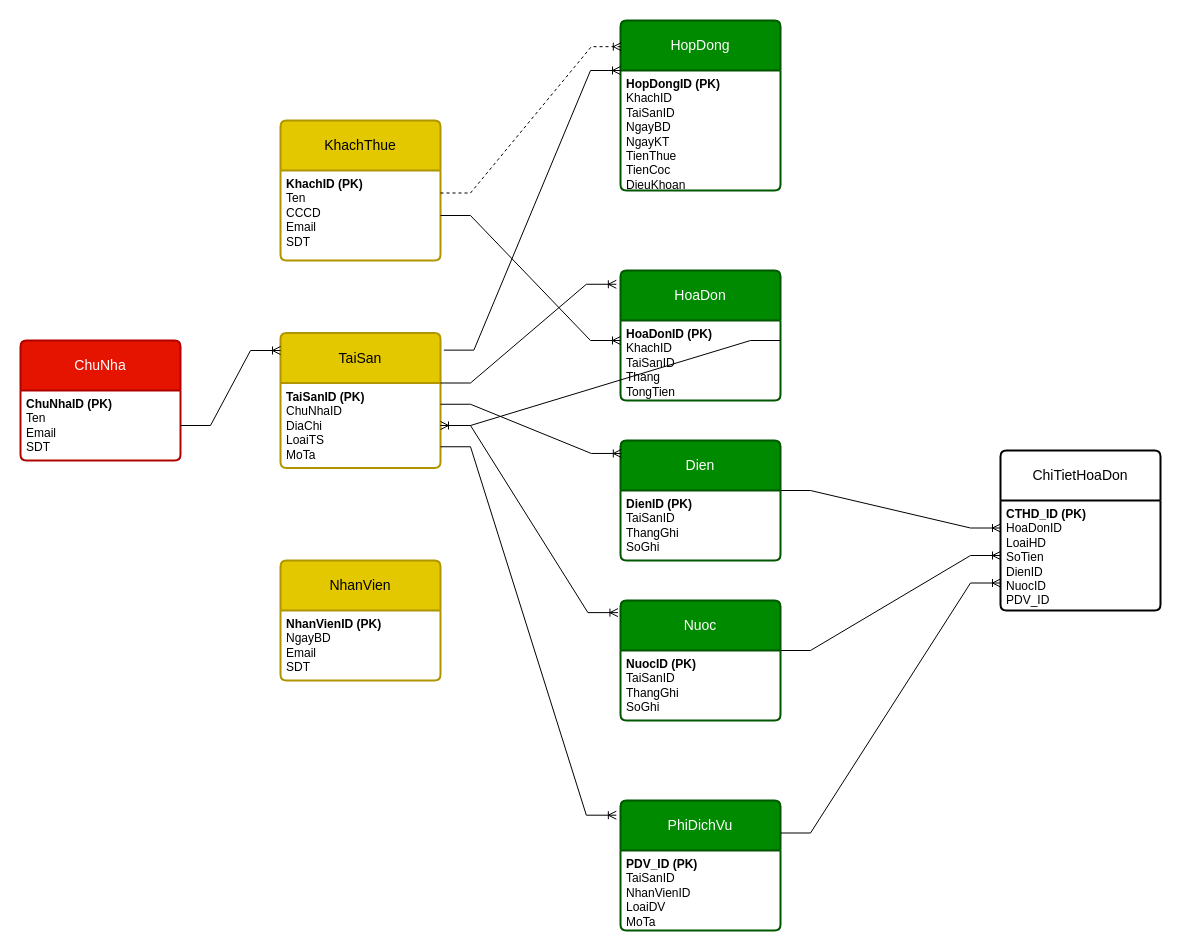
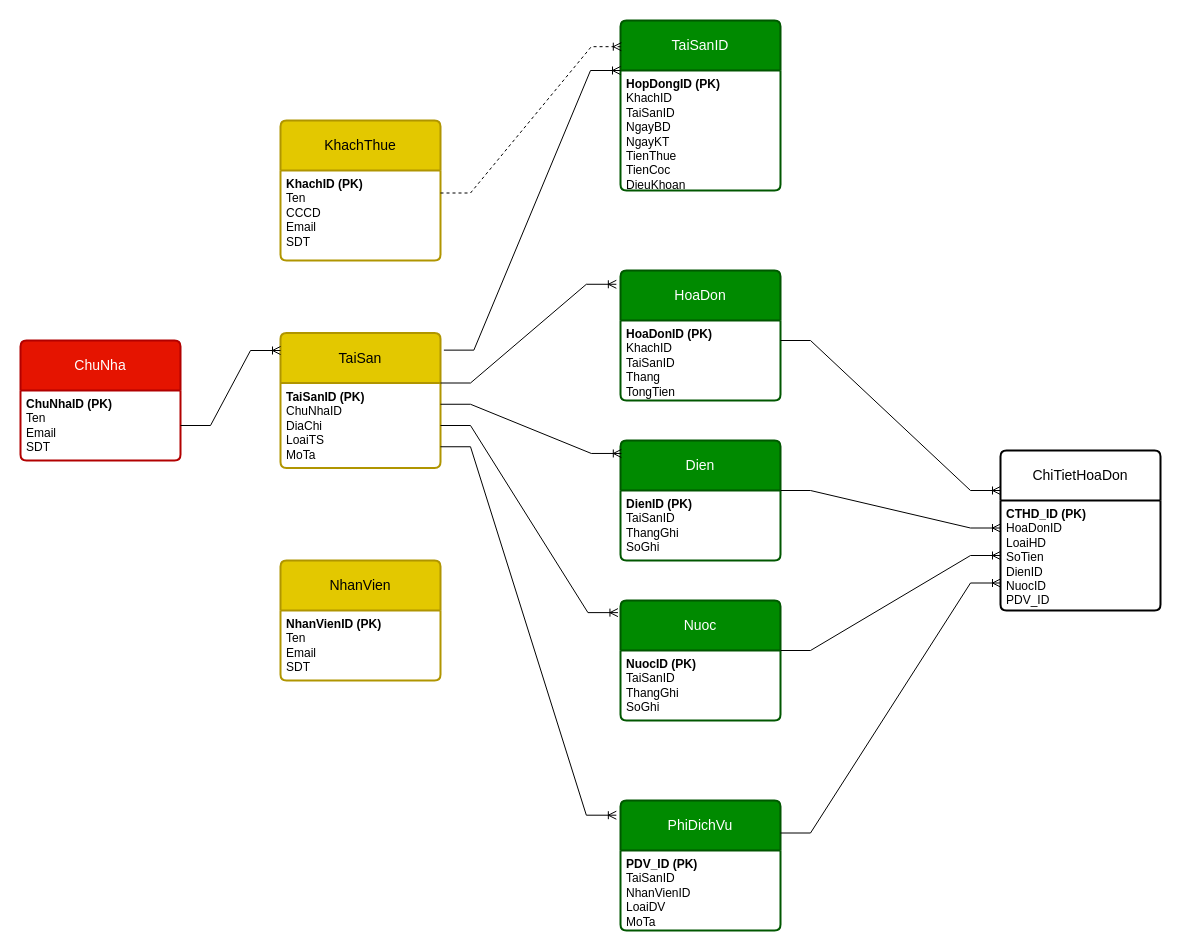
(701, 46) -> (701, 46)
(530, 278) -> none
(626, 378) -> (891, 416)
(334, 646) -> (334, 646)
